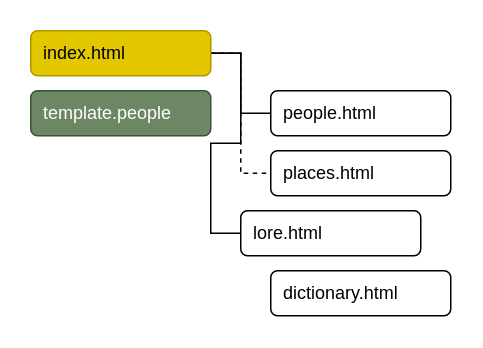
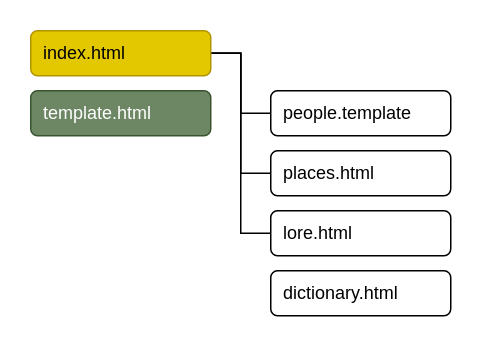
(102, 113) -> (92, 113)
(322, 113) -> (342, 113)
(257, 173) -> (257, 173)
(331, 233) -> (361, 233)
